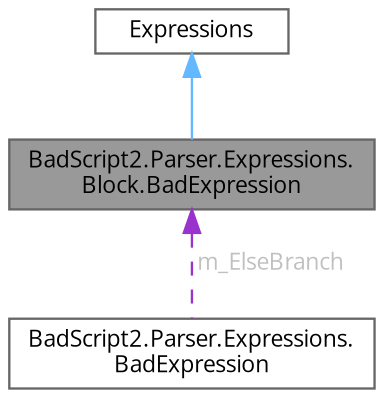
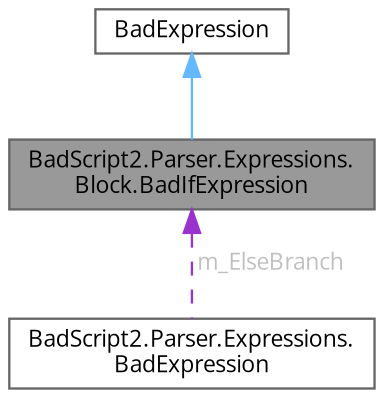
(192, 31) -> (192, 31)
(192, 174) -> (192, 174)
